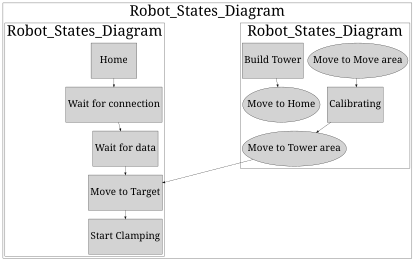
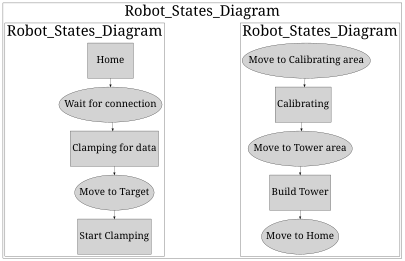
(358, 61) -> (306, 61)
(114, 105) -> (110, 105)
(125, 149) -> (114, 149)
(209, 171) -> (300, 169)
(125, 193) -> (114, 193)
